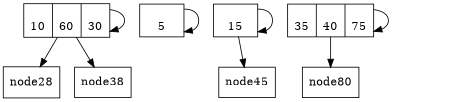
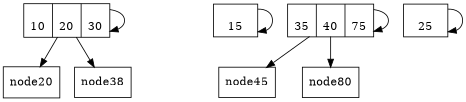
(162, 20) -> none
none -> (426, 20)
(67, 27) -> (67, 27)
(241, 48) -> (291, 50)
(32, 82) -> (32, 82)
